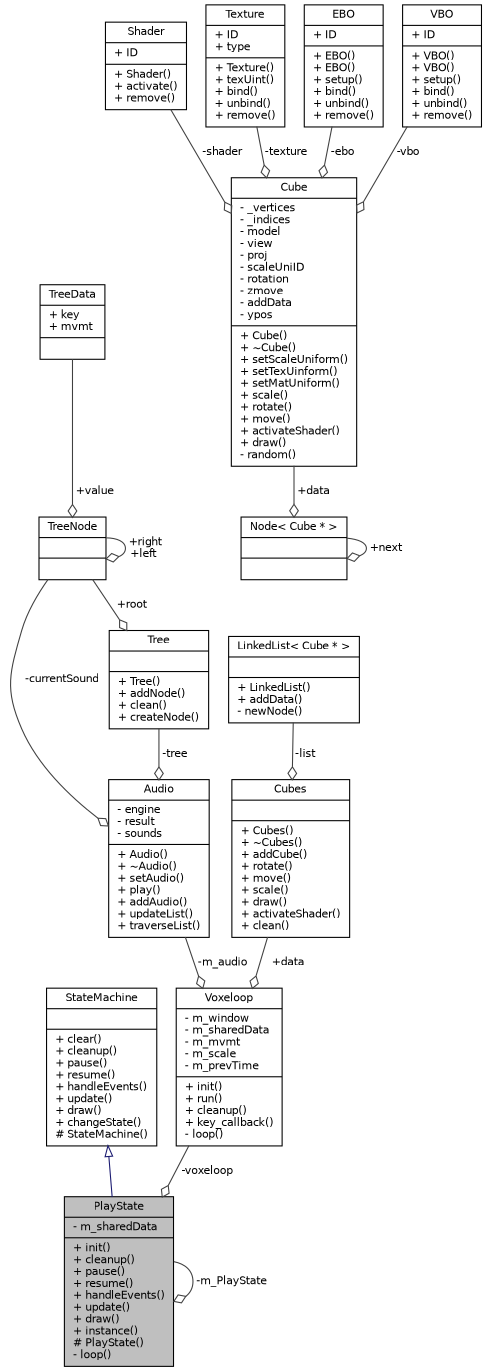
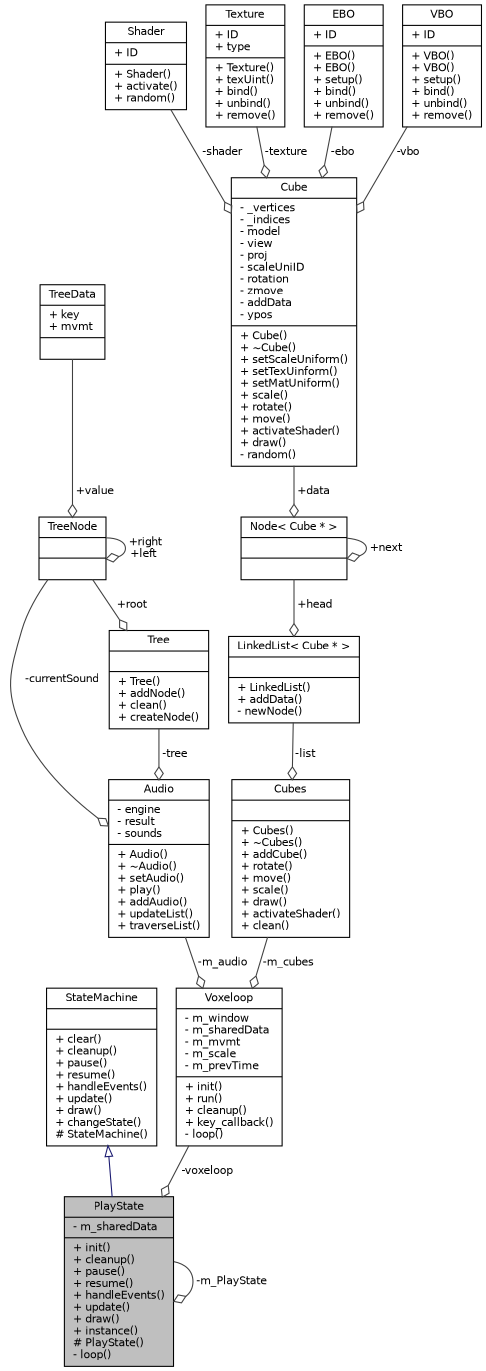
(145, 98) -> (145, 98)
none -> (294, 601)
(287, 963) -> (287, 963)
